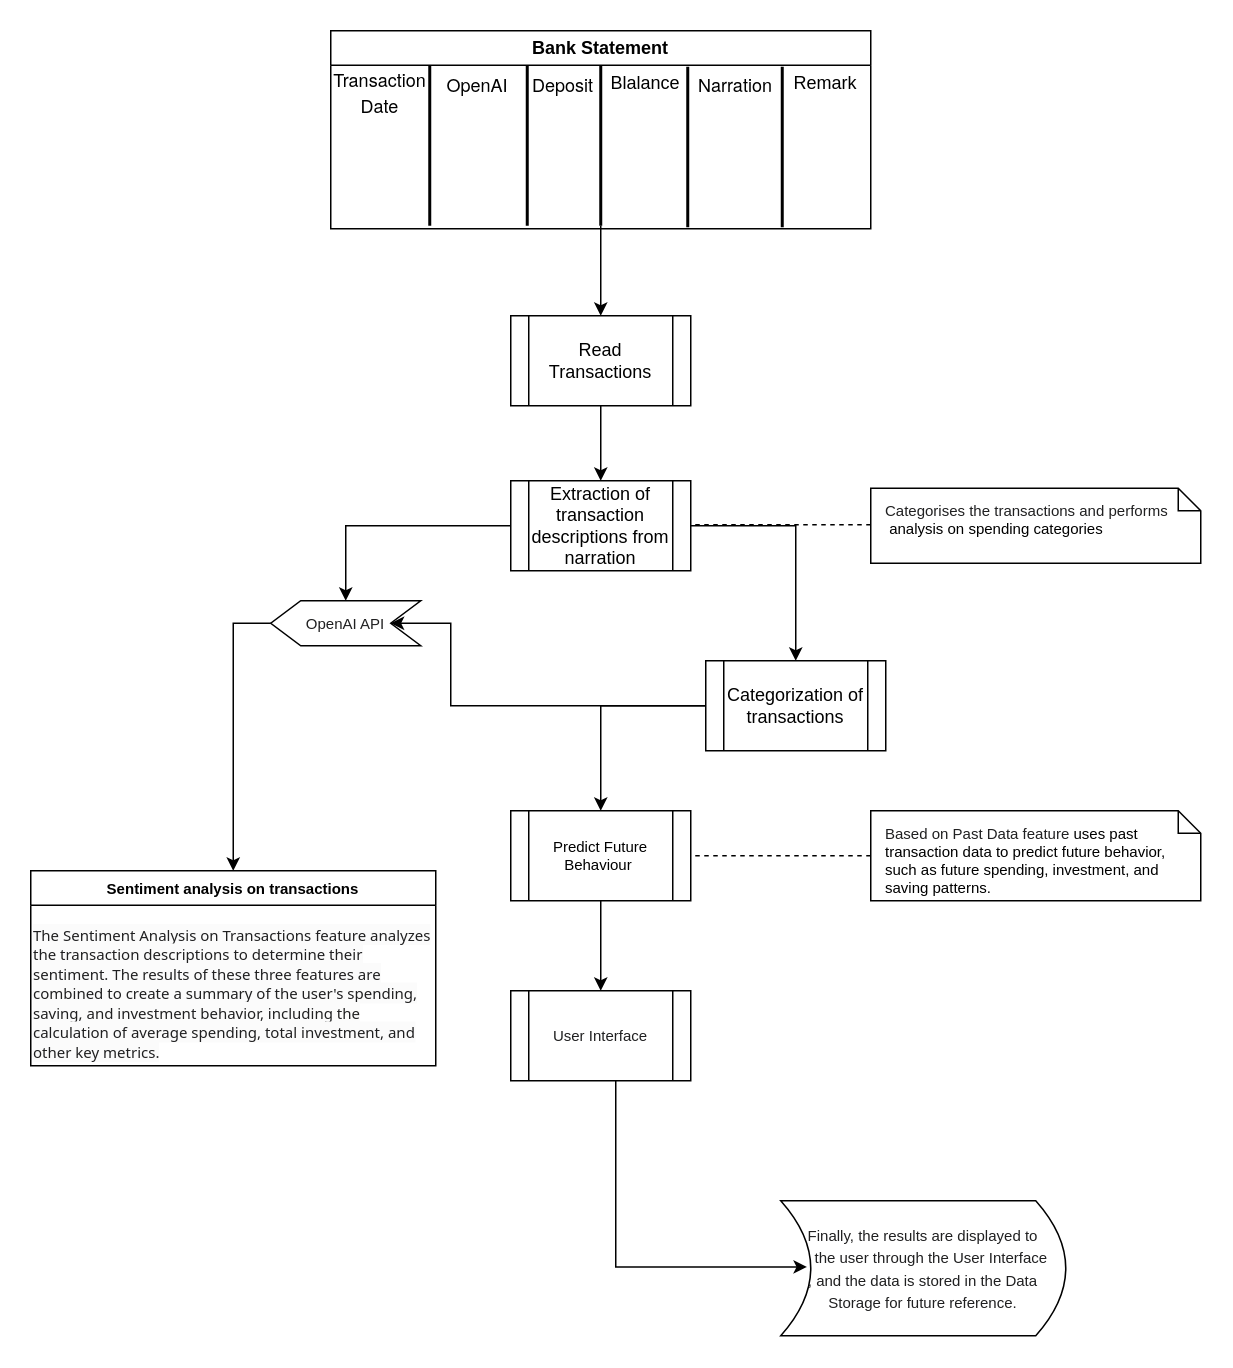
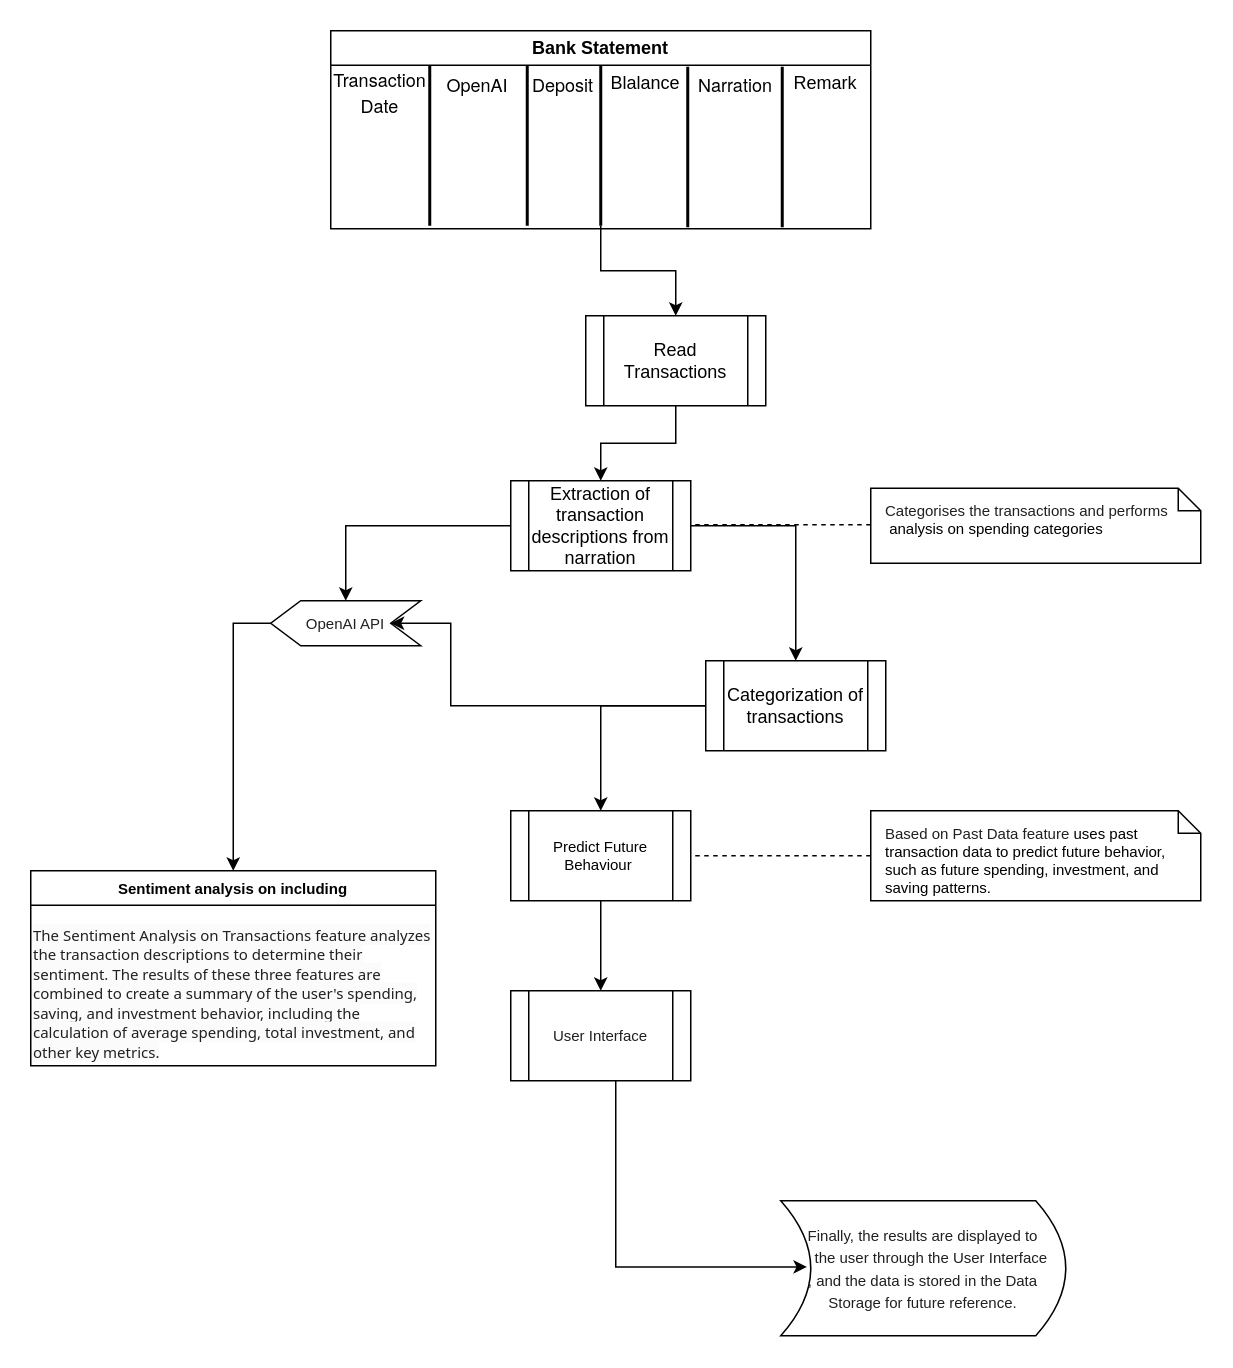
(601, 361) -> (676, 361)
(233, 889) -> (233, 889)
